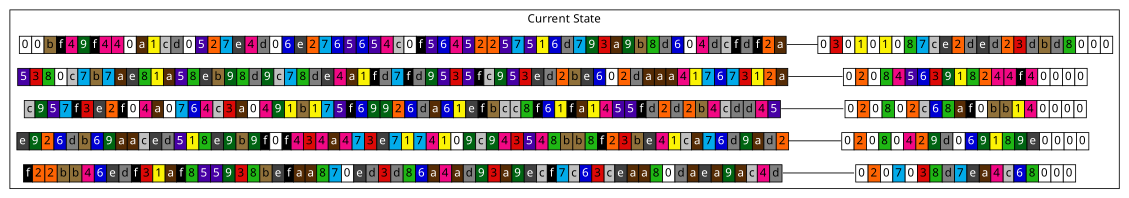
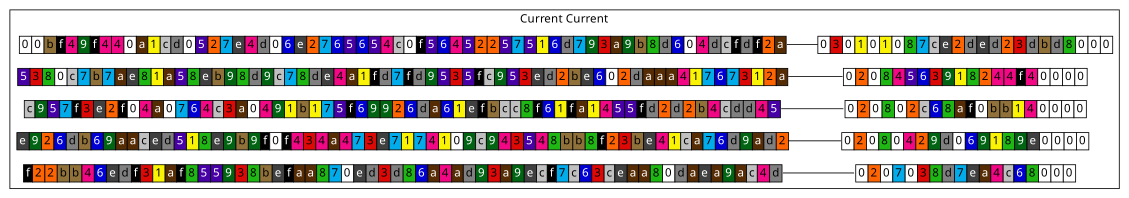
(565, 19) -> (565, 19)
